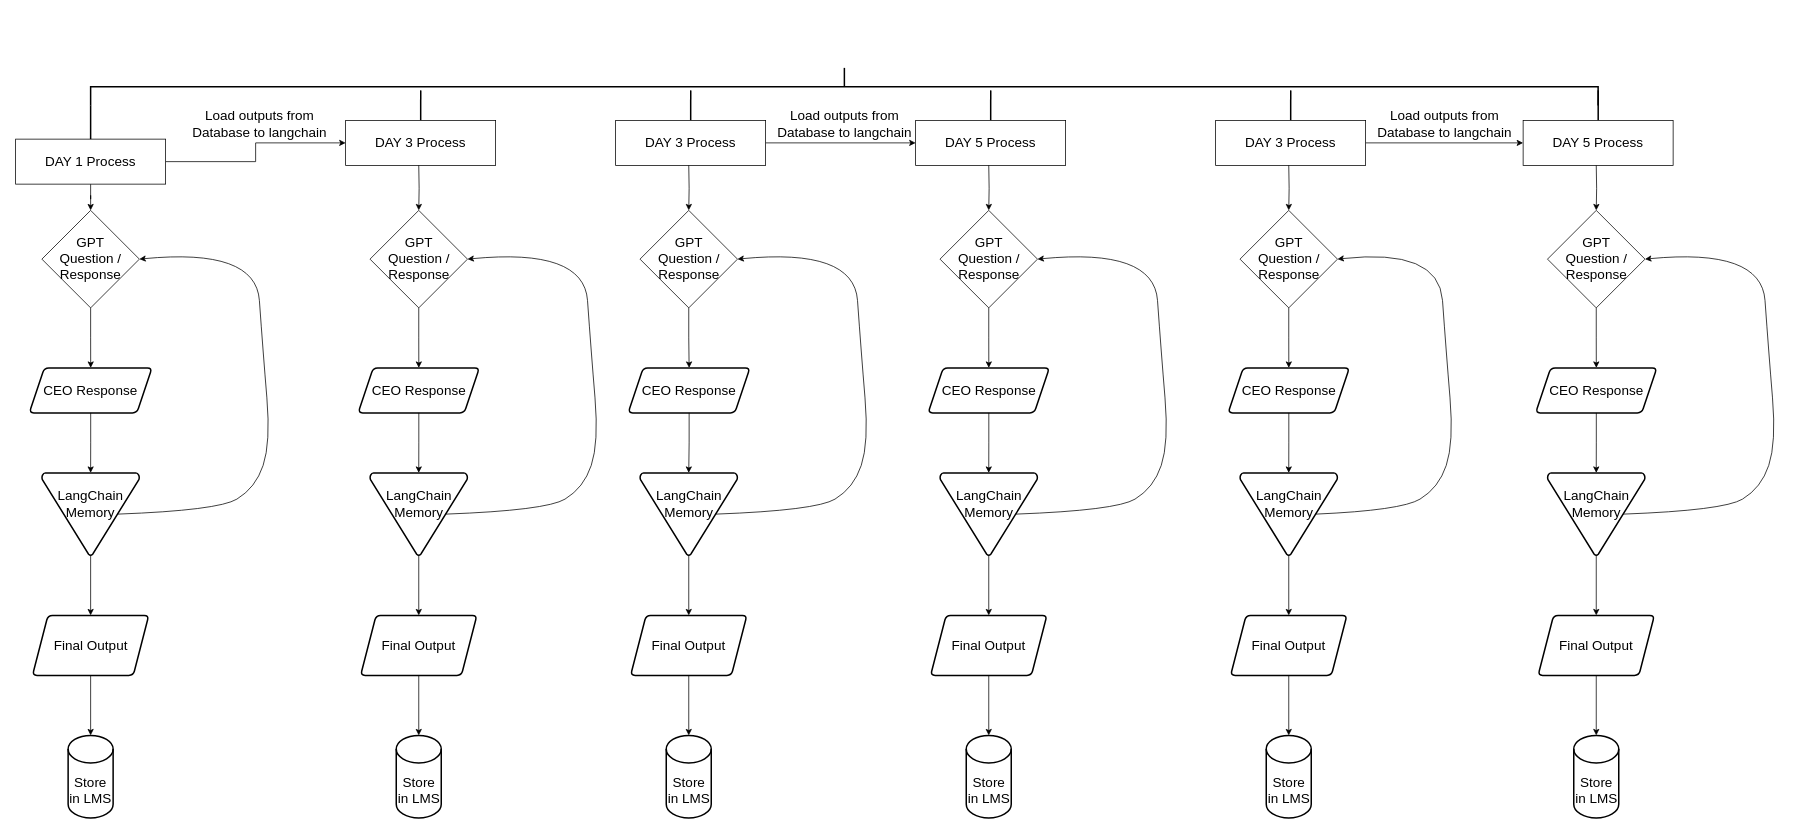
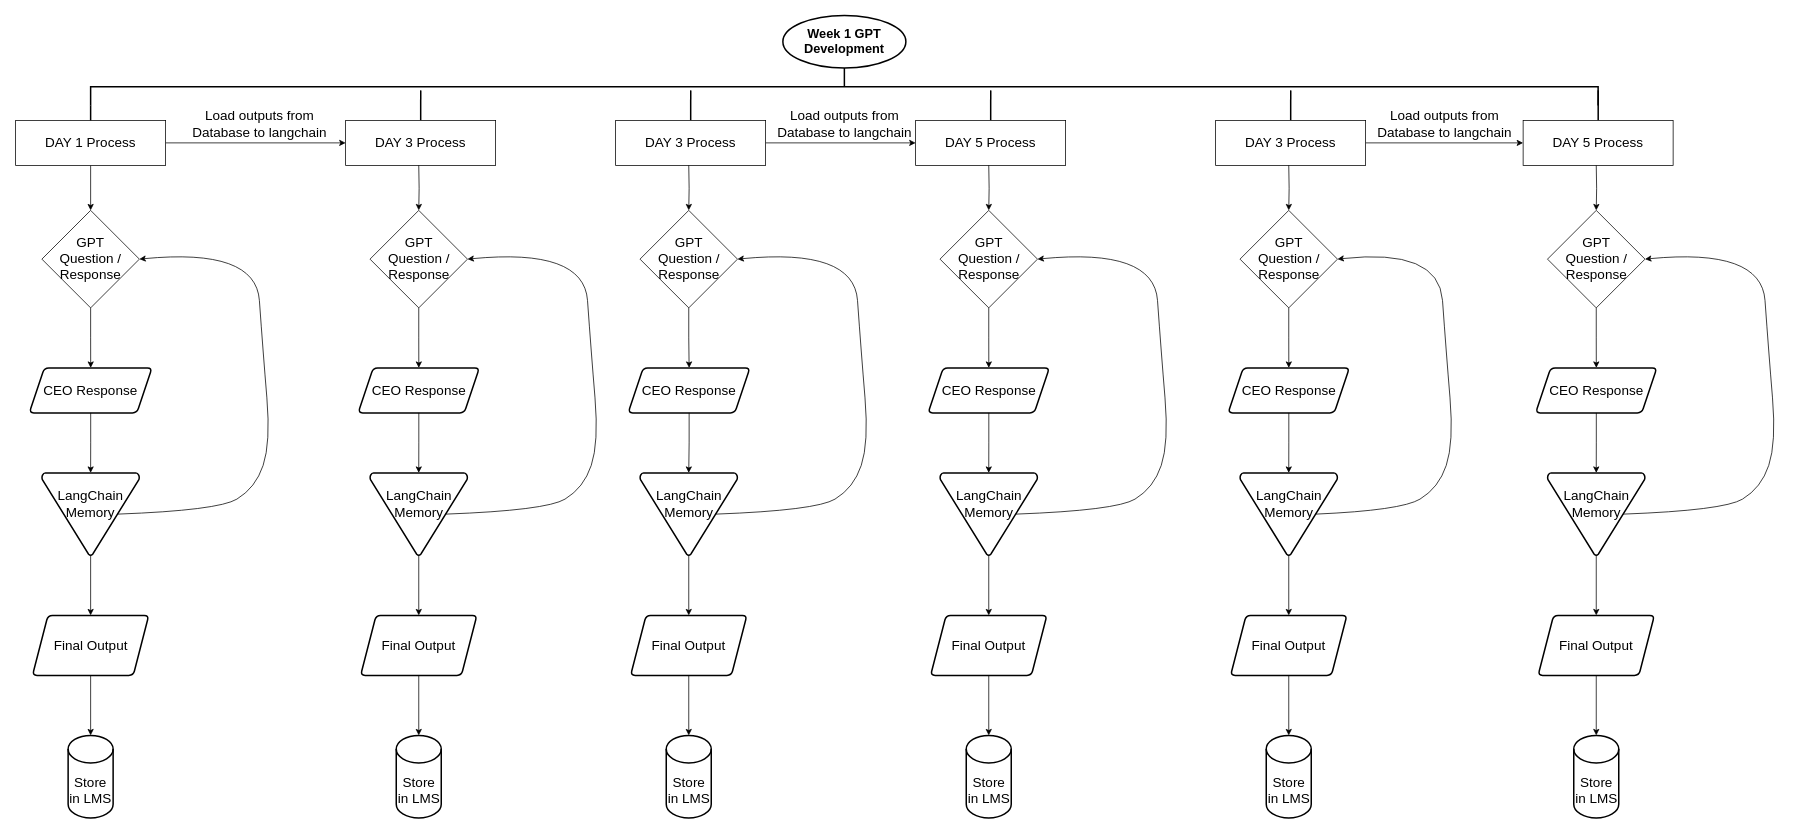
none -> (844, 42)
(90, 162) -> (90, 143)
